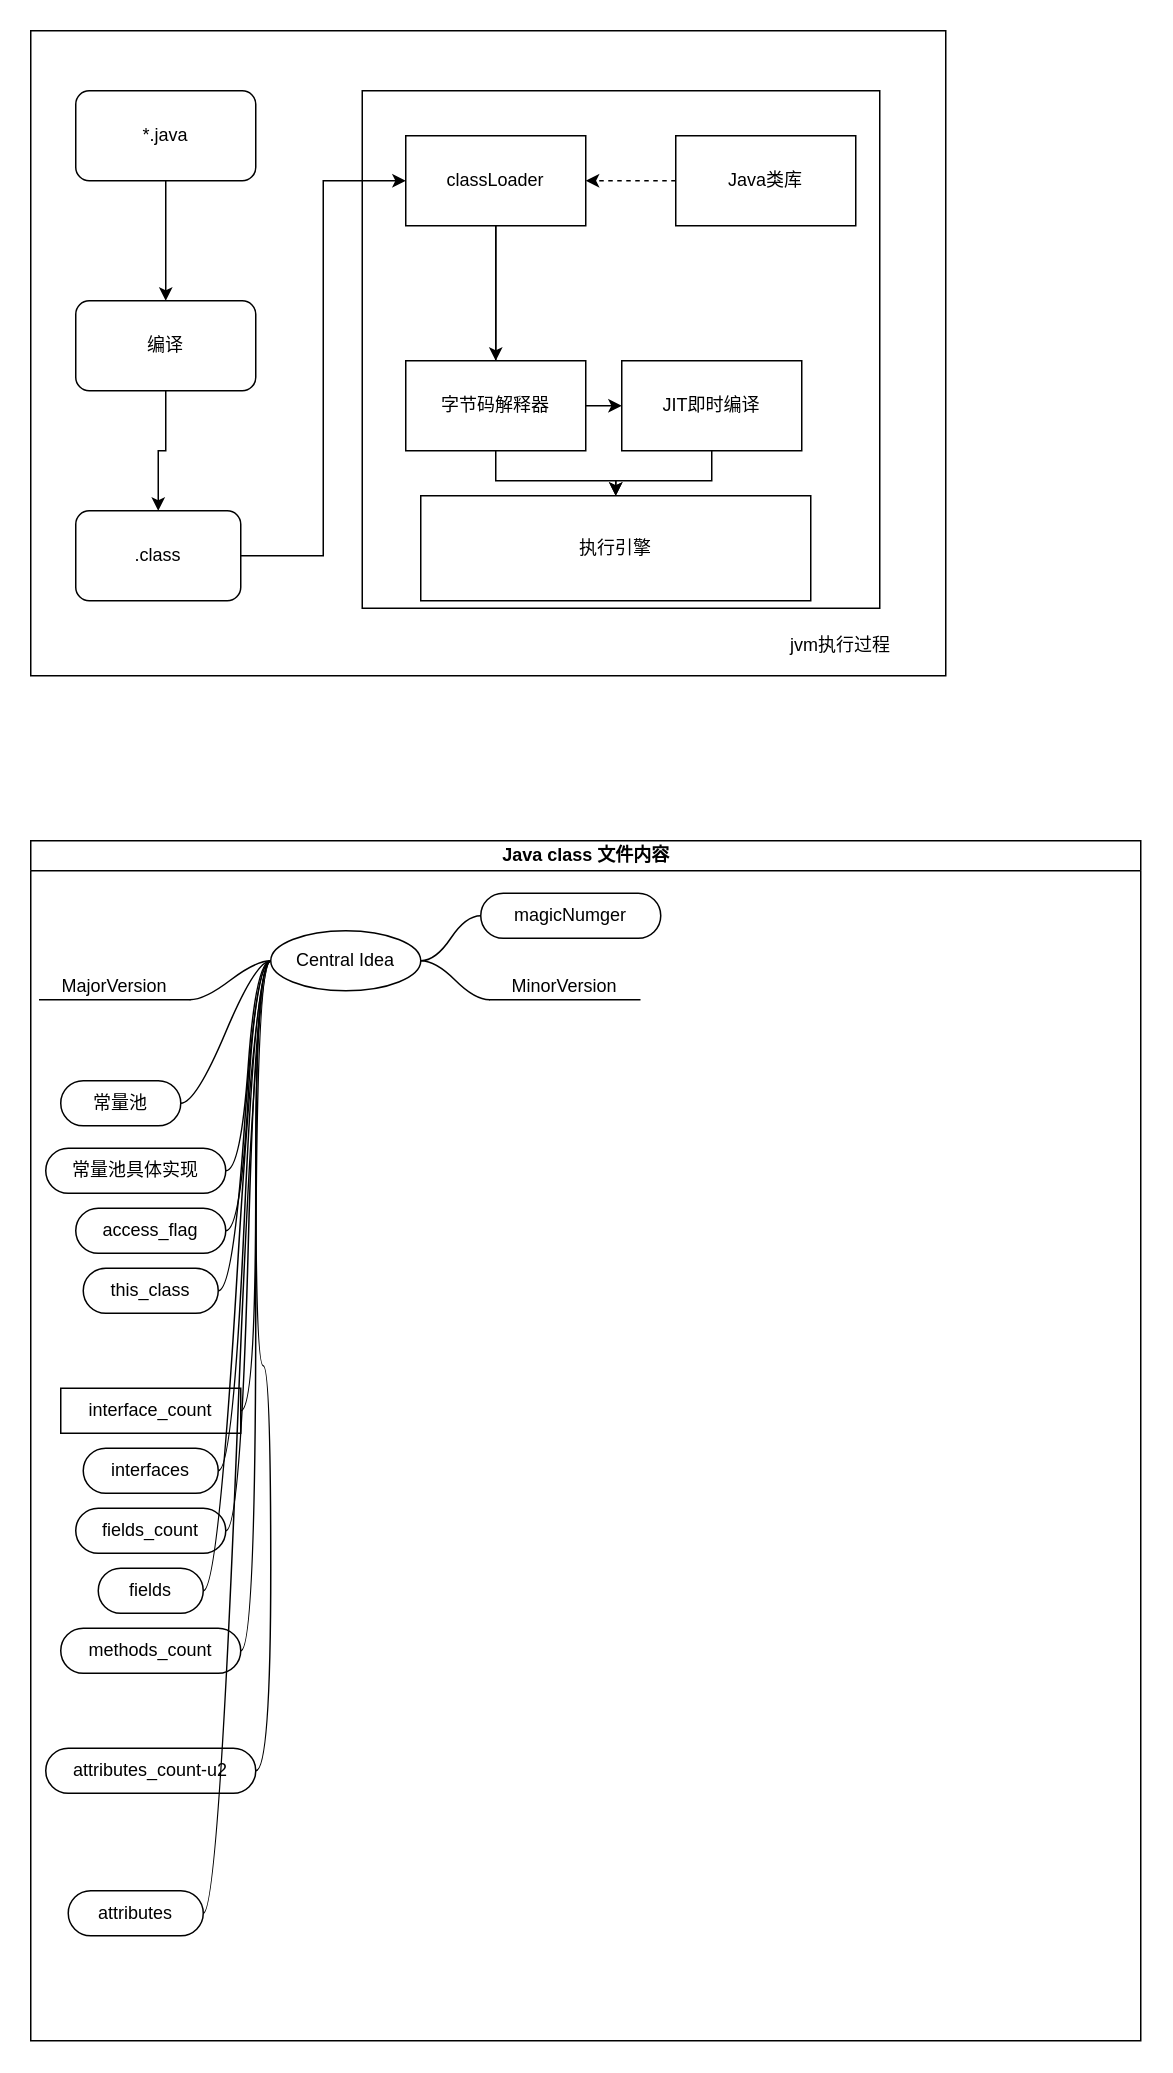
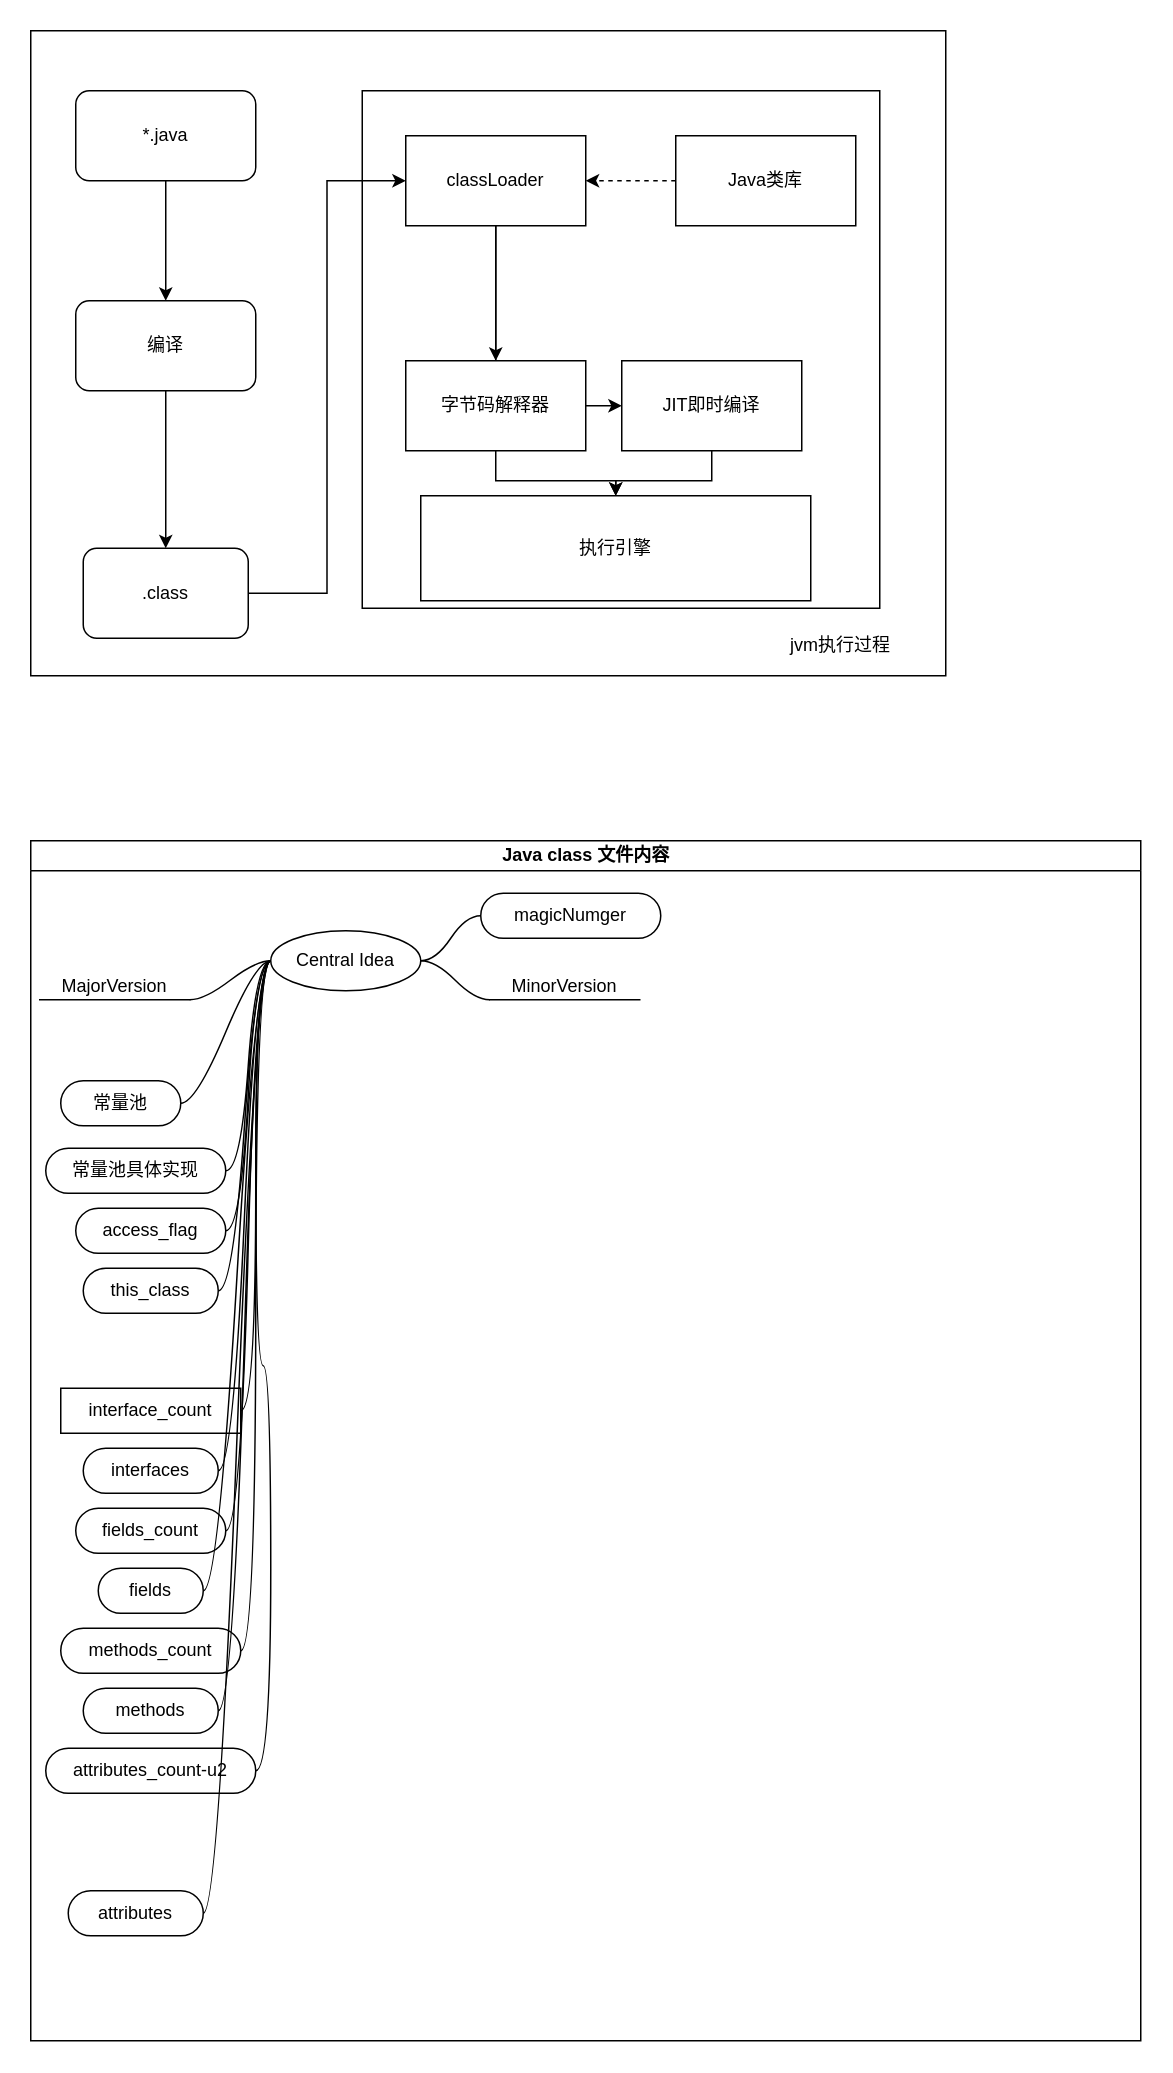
(158, 556) -> (166, 593)
none -> (236, 1558)
none -> (151, 1711)
